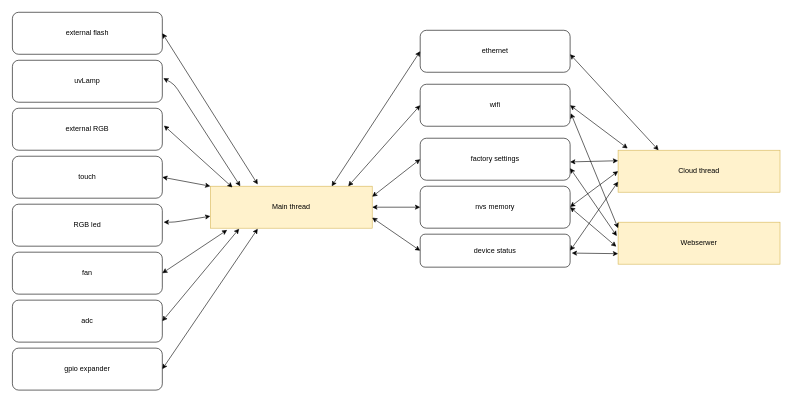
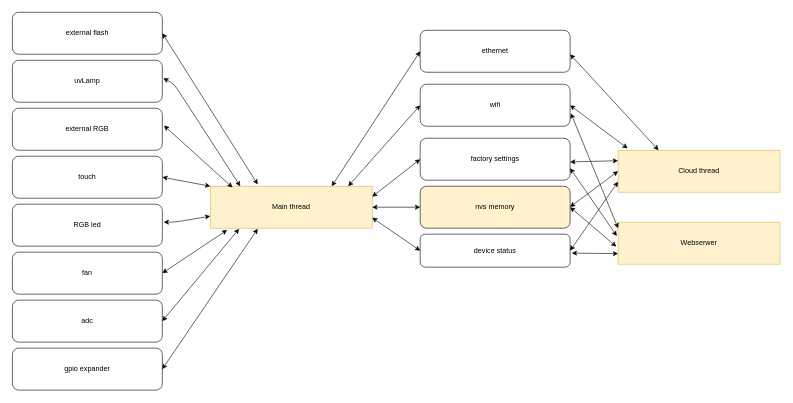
(495, 207) -> (495, 207)
